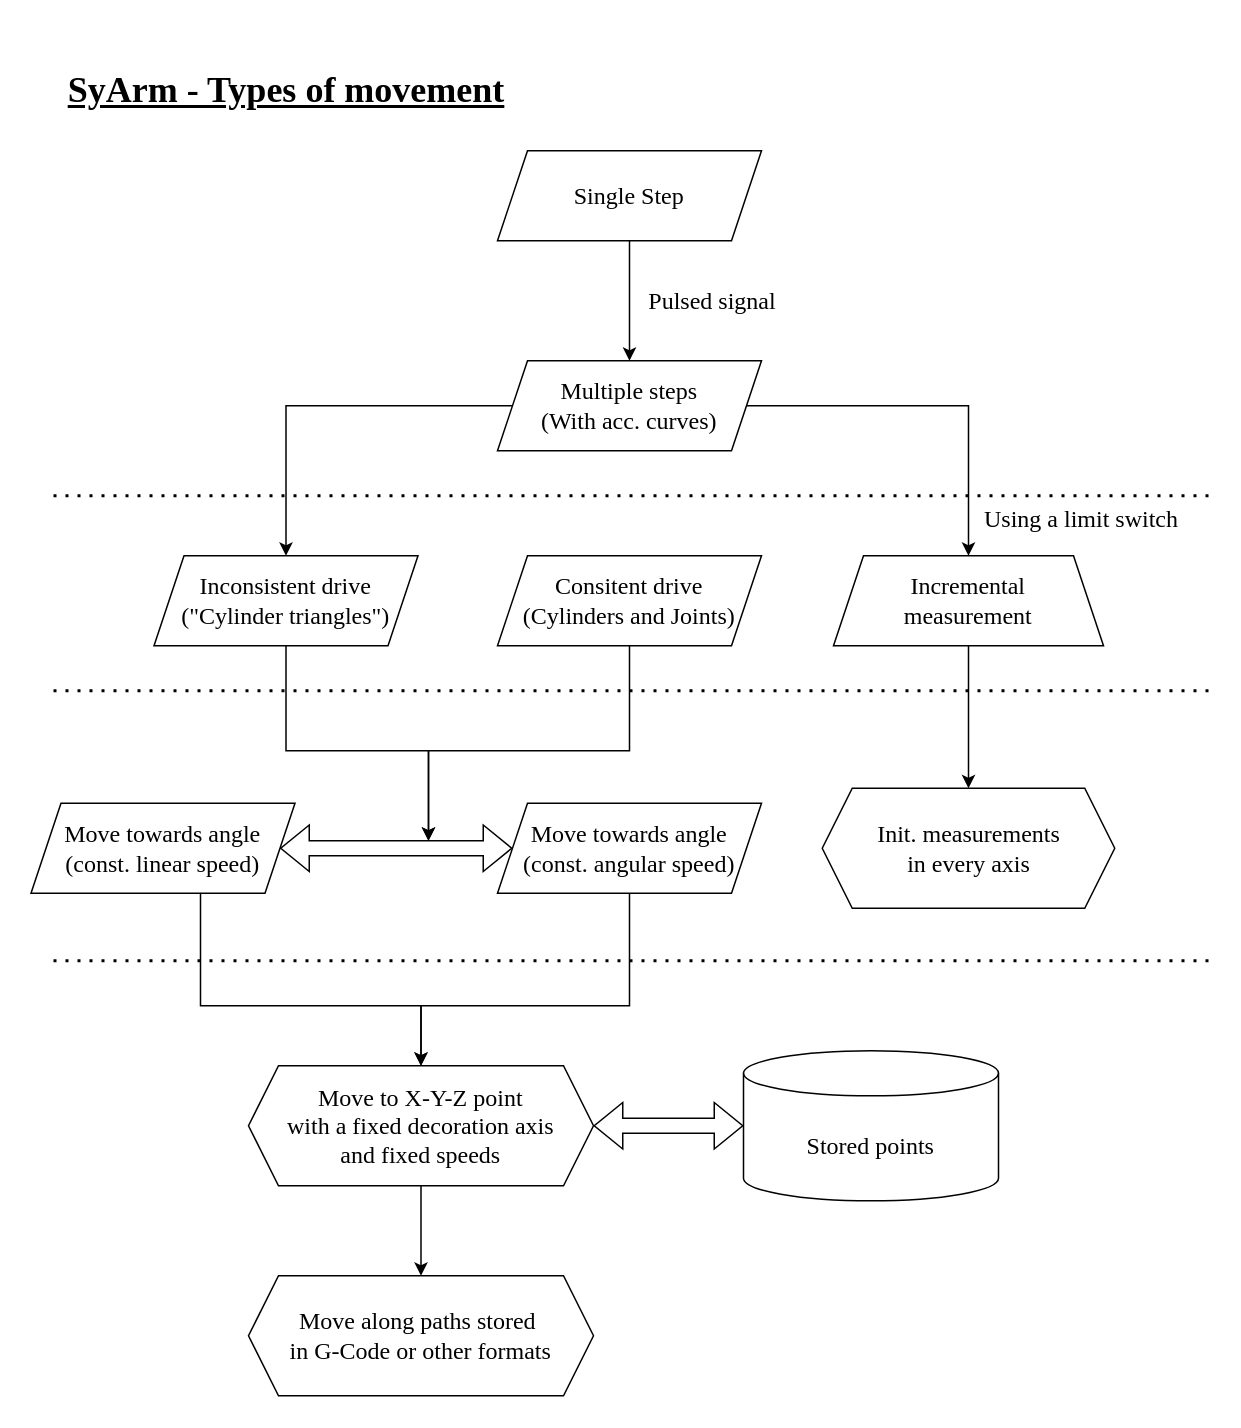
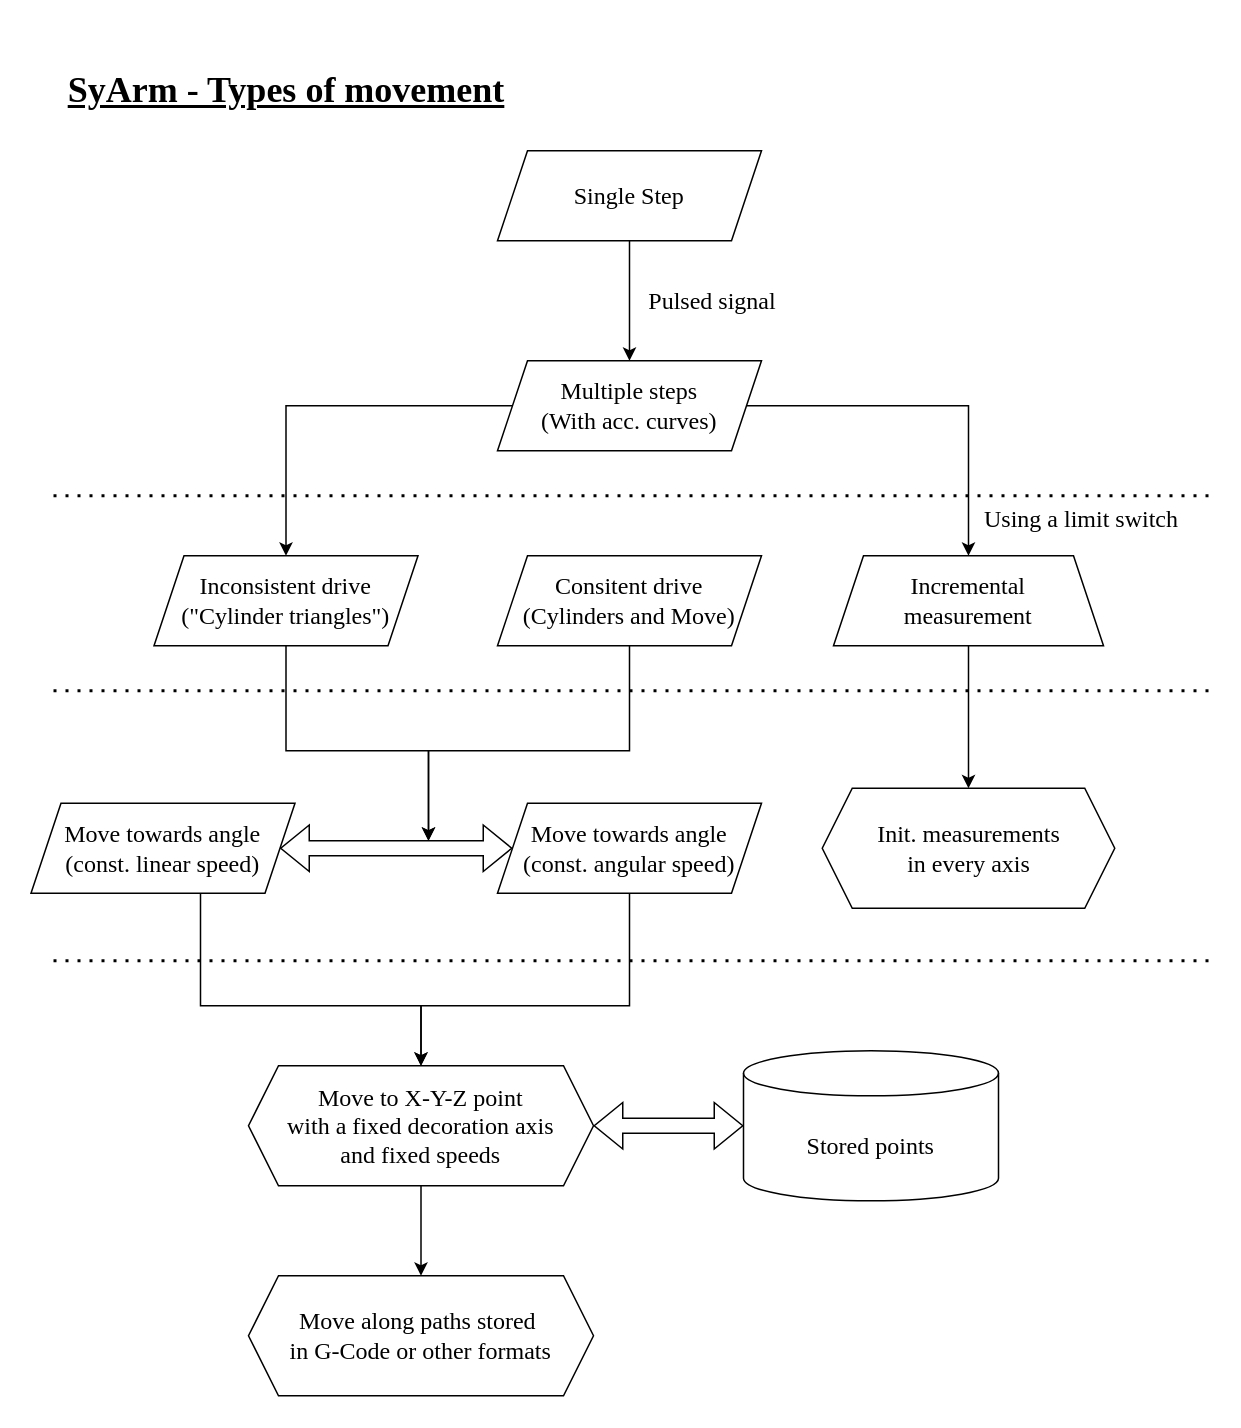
(629, 601) -> (629, 601)
